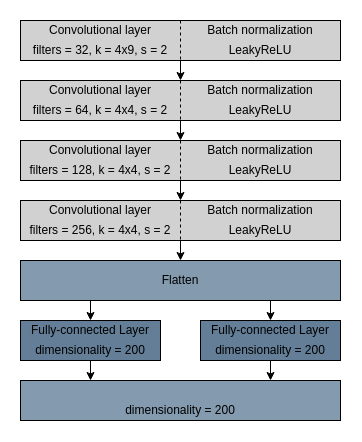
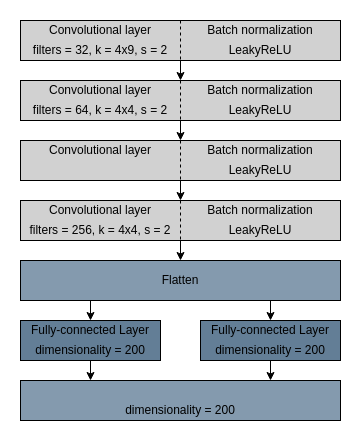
(101, 171) -> none
